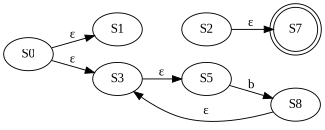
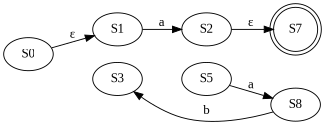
none -> (157, 29)
(69, 65) -> none
(157, 79) -> none
(251, 85) -> (251, 85)
(207, 111) -> (207, 111)
